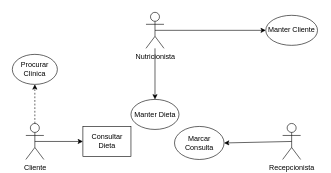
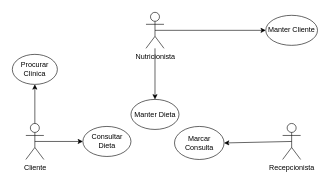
(35, 106) -> (35, 106)
(107, 141) -> (107, 141)
